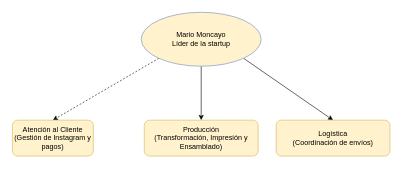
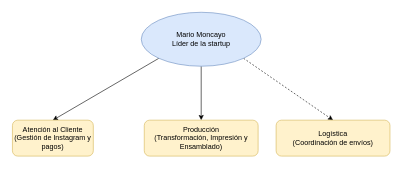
(201, 39) -> (201, 39)
(107, 88) -> (107, 88)
(287, 88) -> (287, 88)
